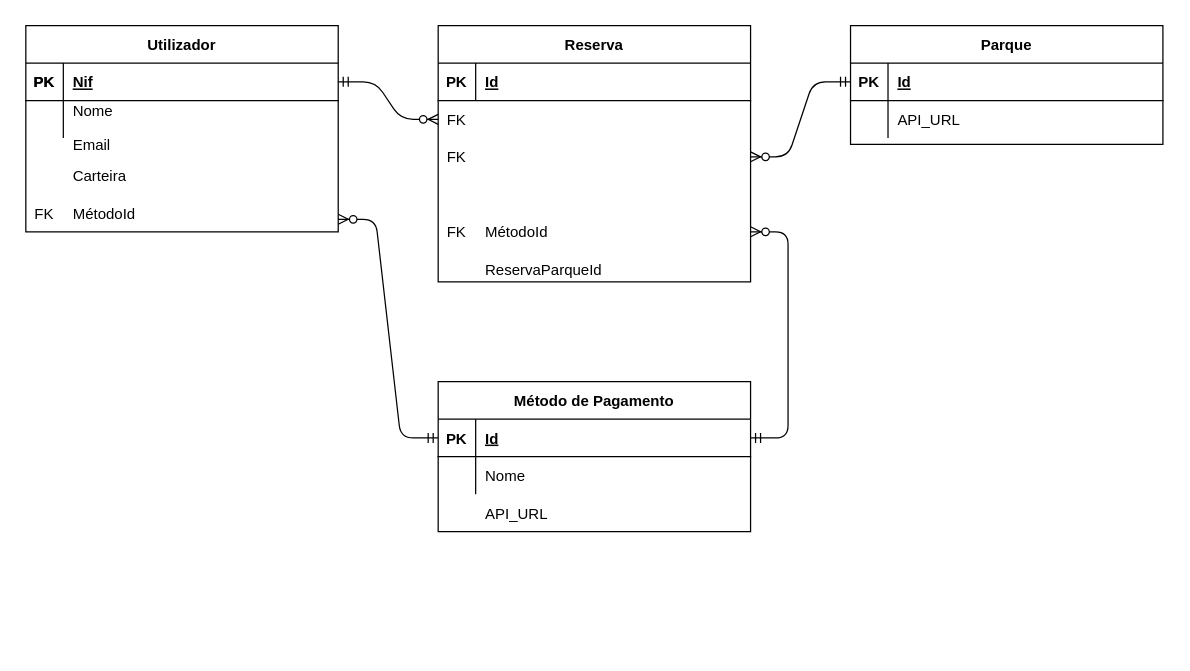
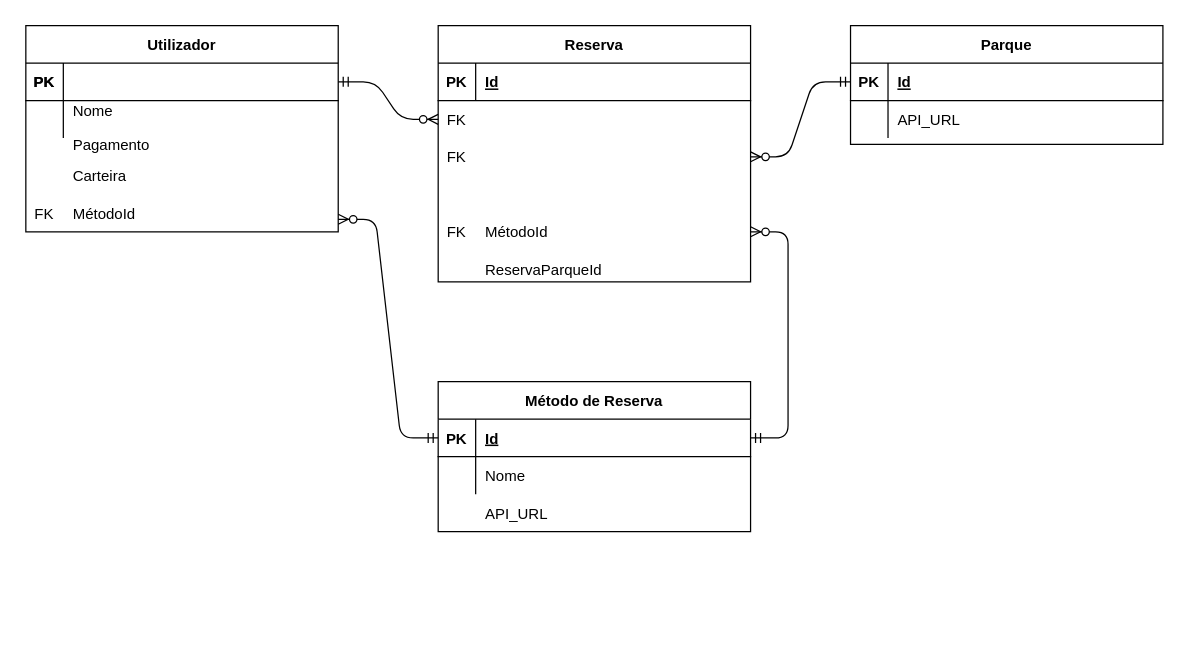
(201, 82) -> none
(90, 145) -> (110, 145)
(594, 401) -> (594, 401)
